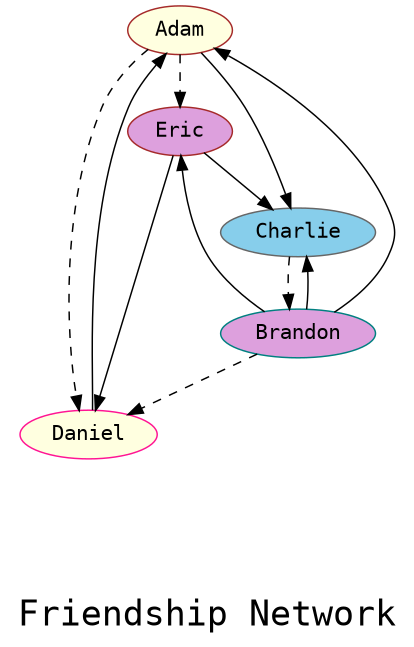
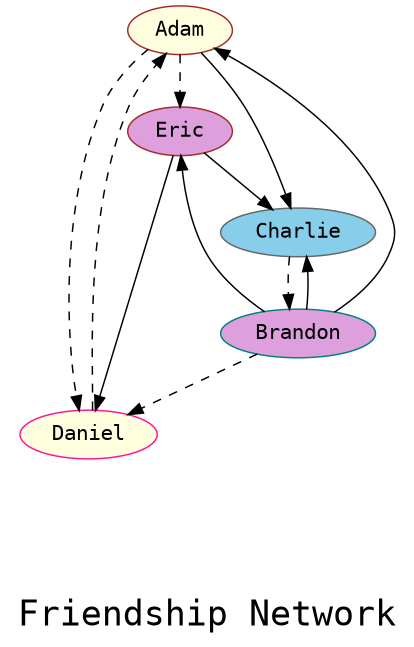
(98, 231) -> (98, 231)
